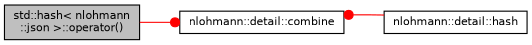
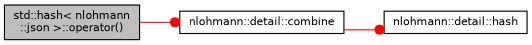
(369, 15) -> (360, 30)
